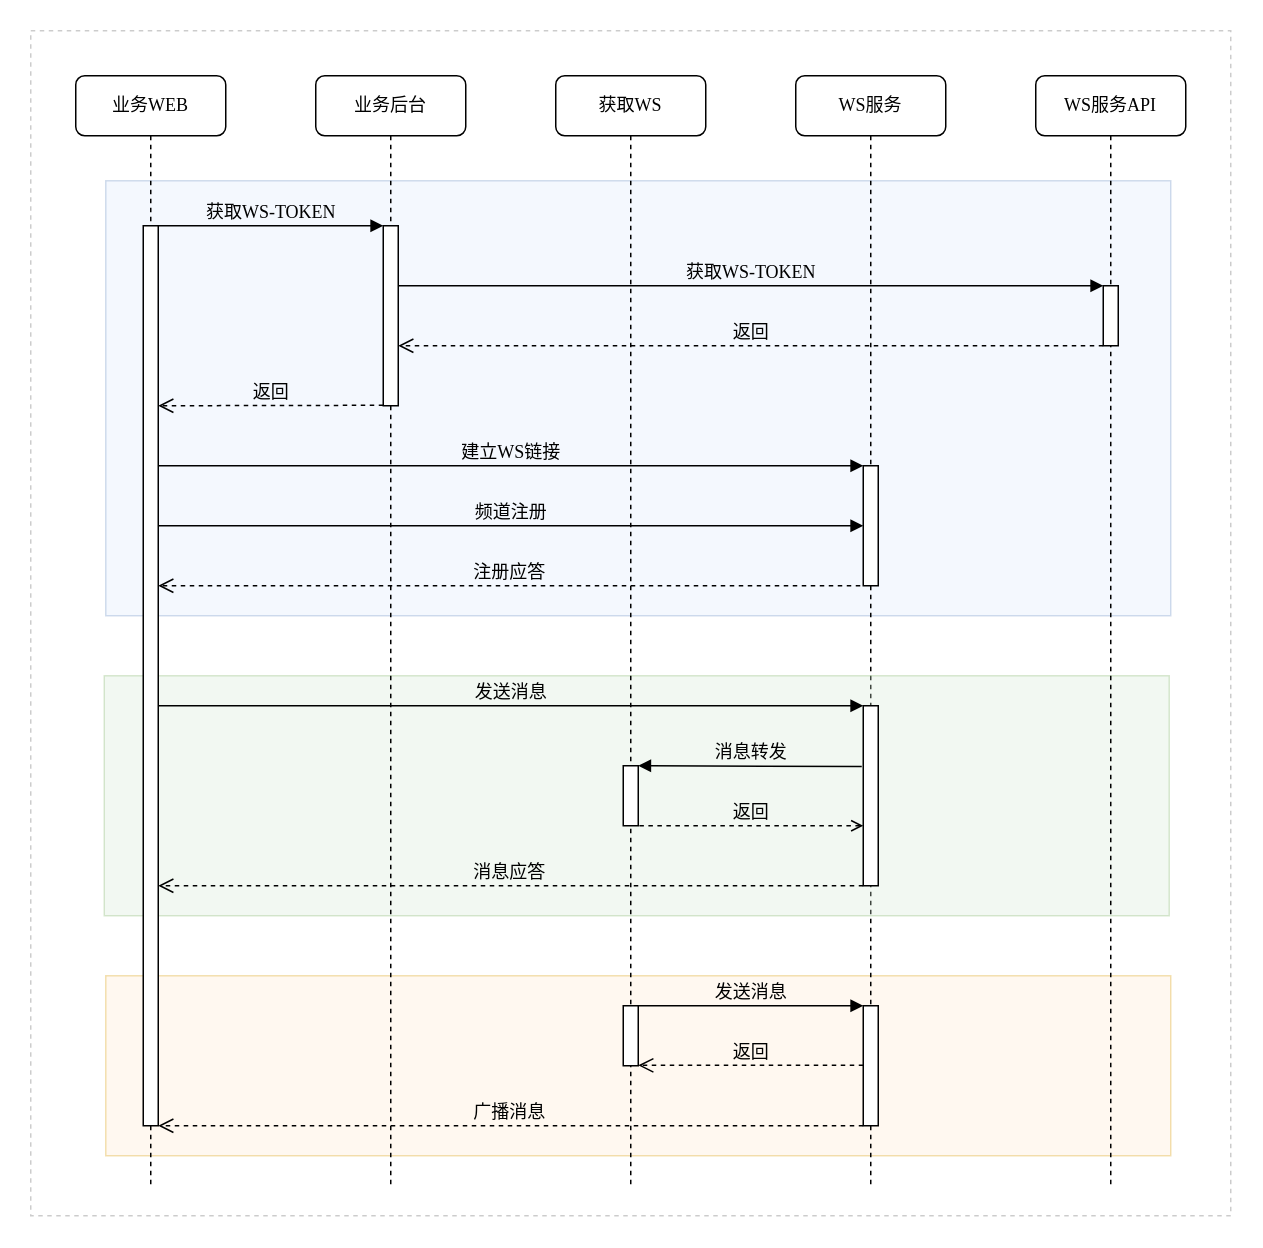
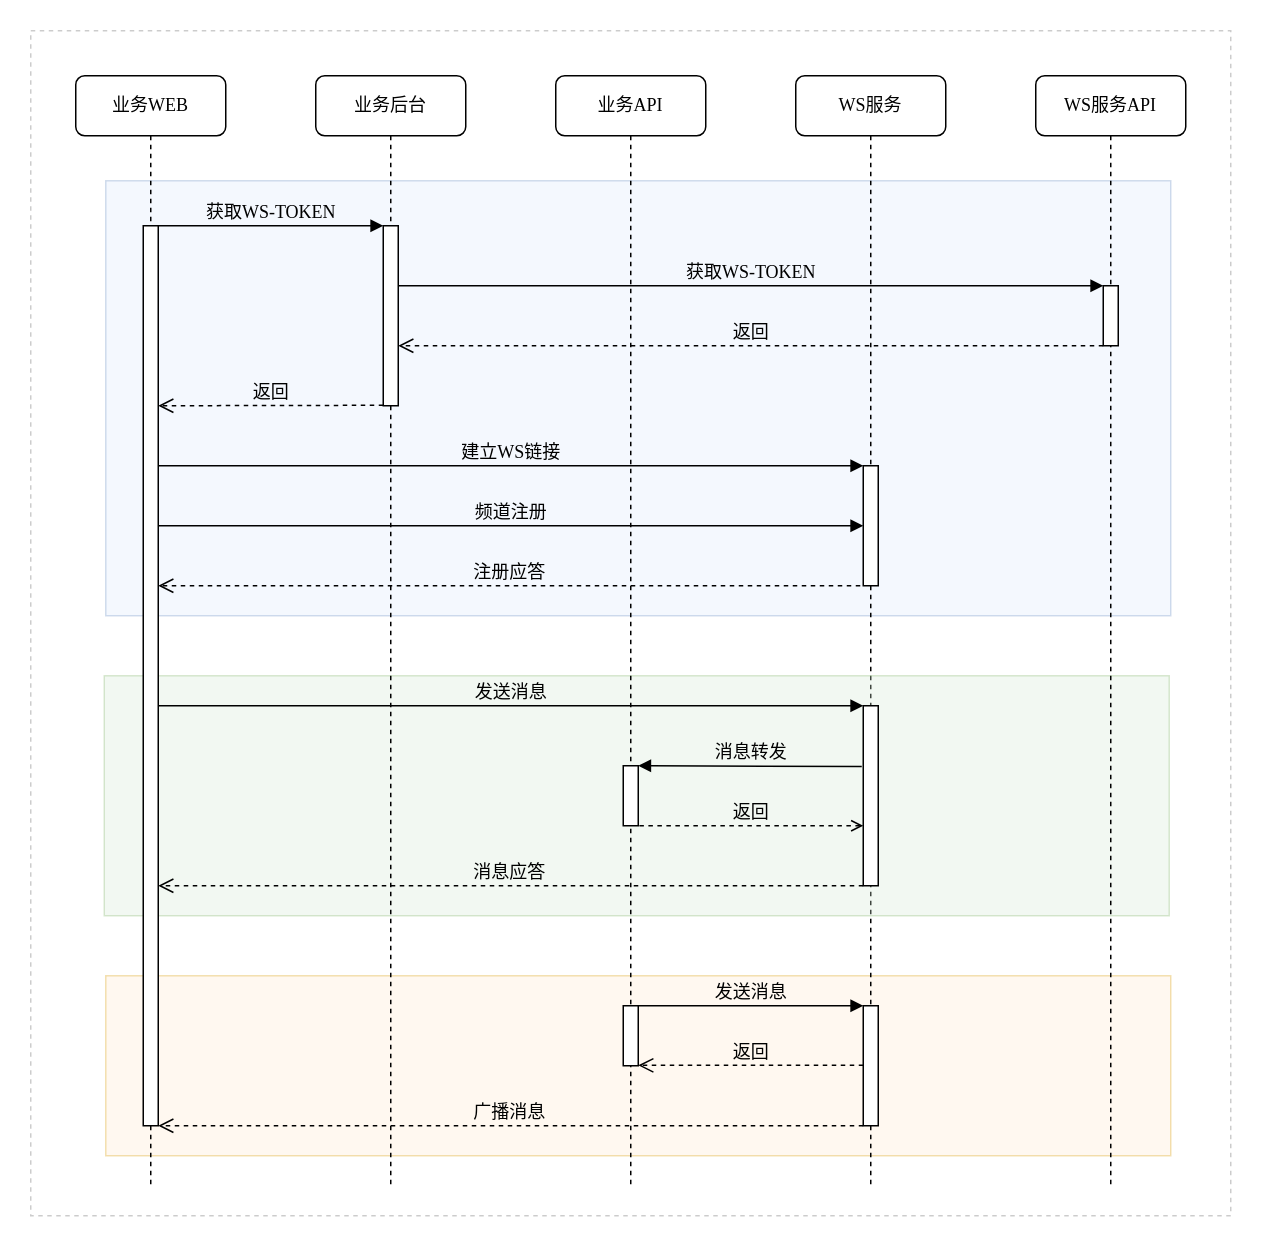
(631, 106) -> (631, 106)
